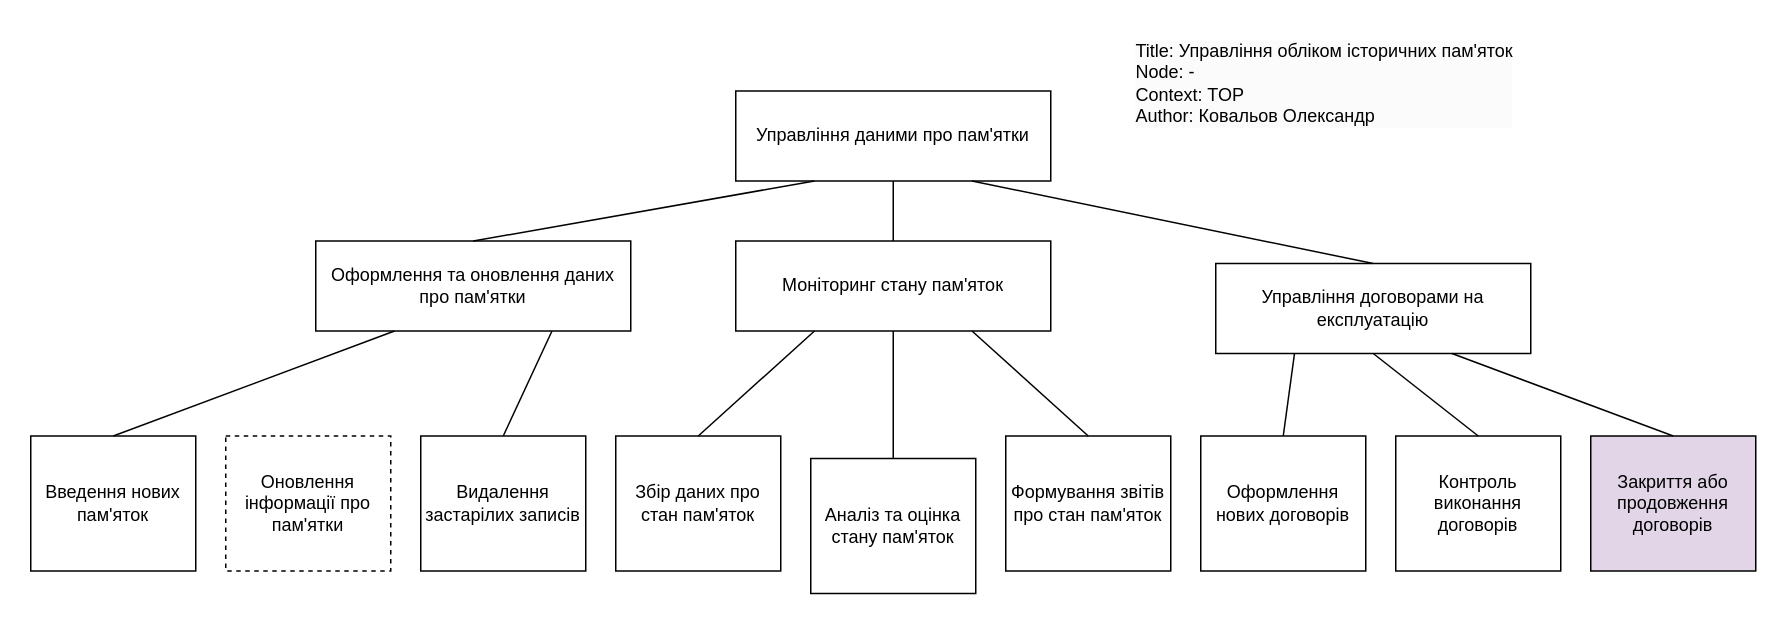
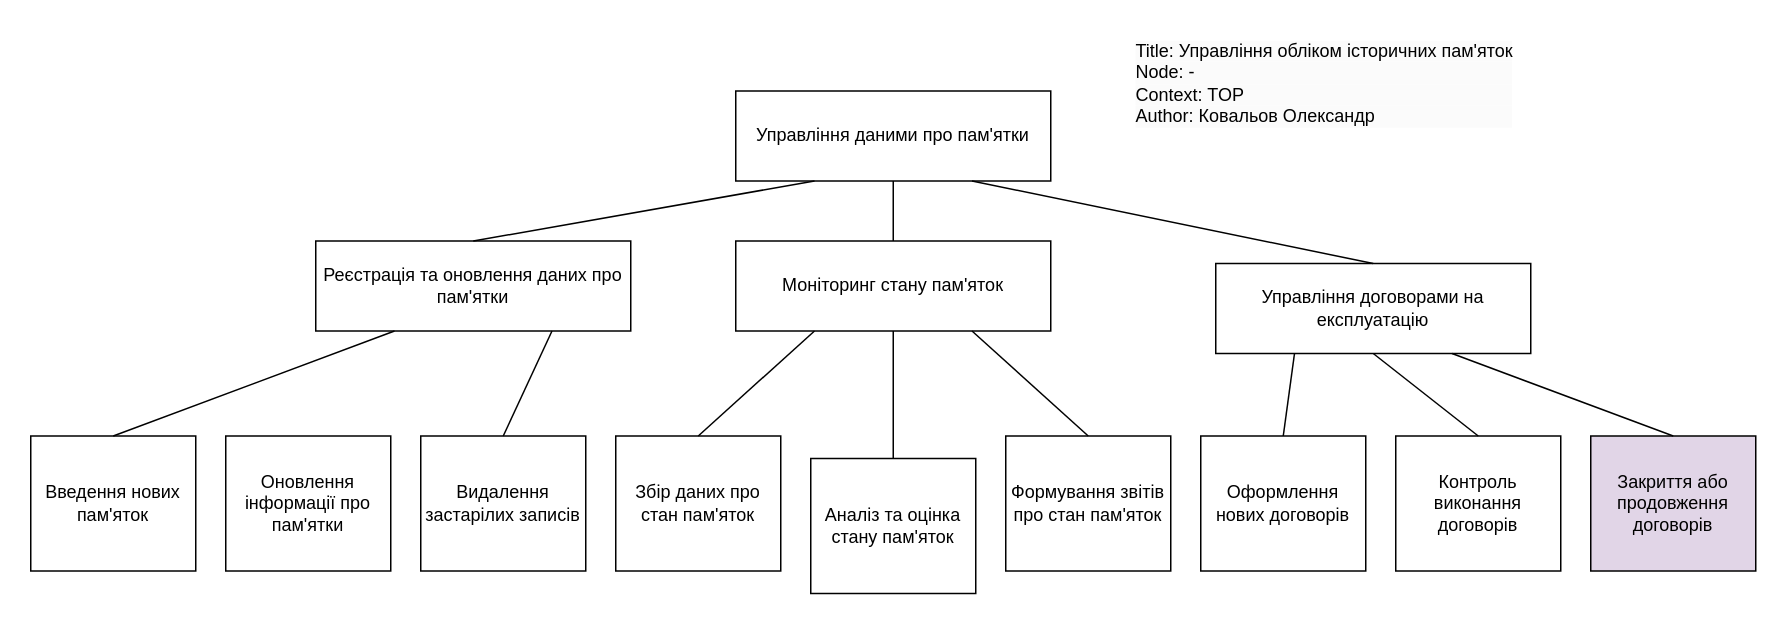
(473, 286) -> (473, 286)
(308, 503) -> (308, 503)
